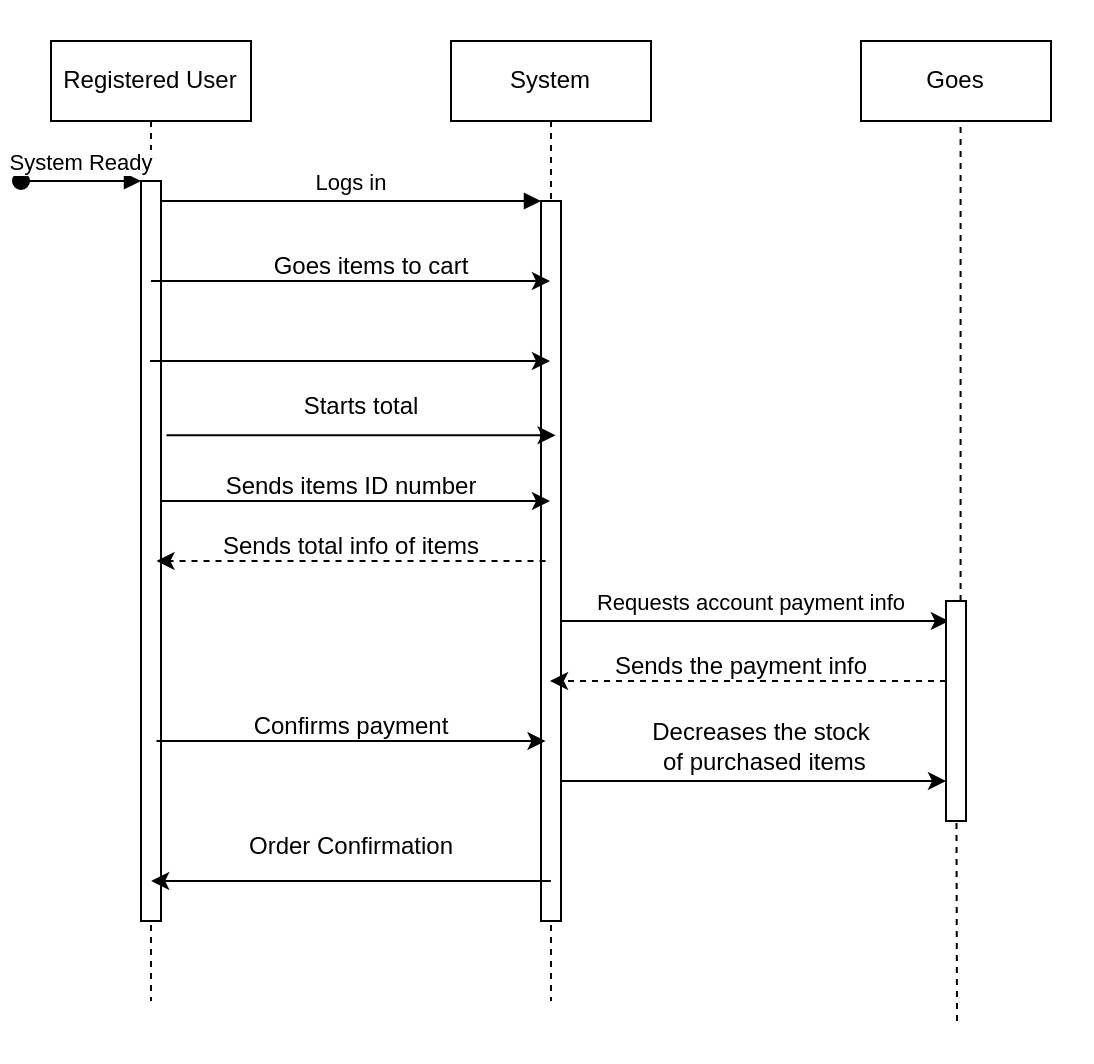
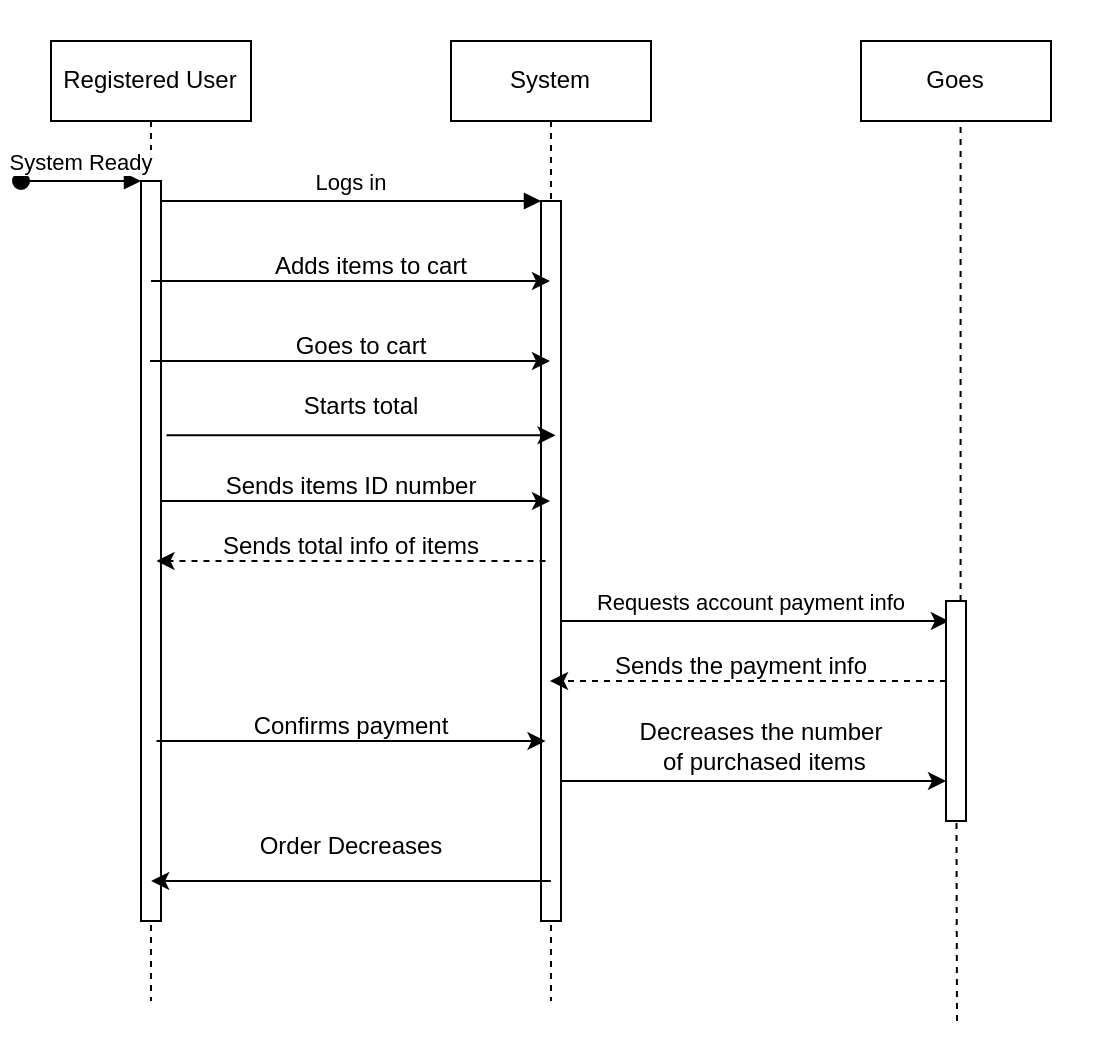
(372, 267) -> (372, 267)
none -> (361, 347)
(762, 747) -> (762, 747)
(352, 847) -> (352, 847)
